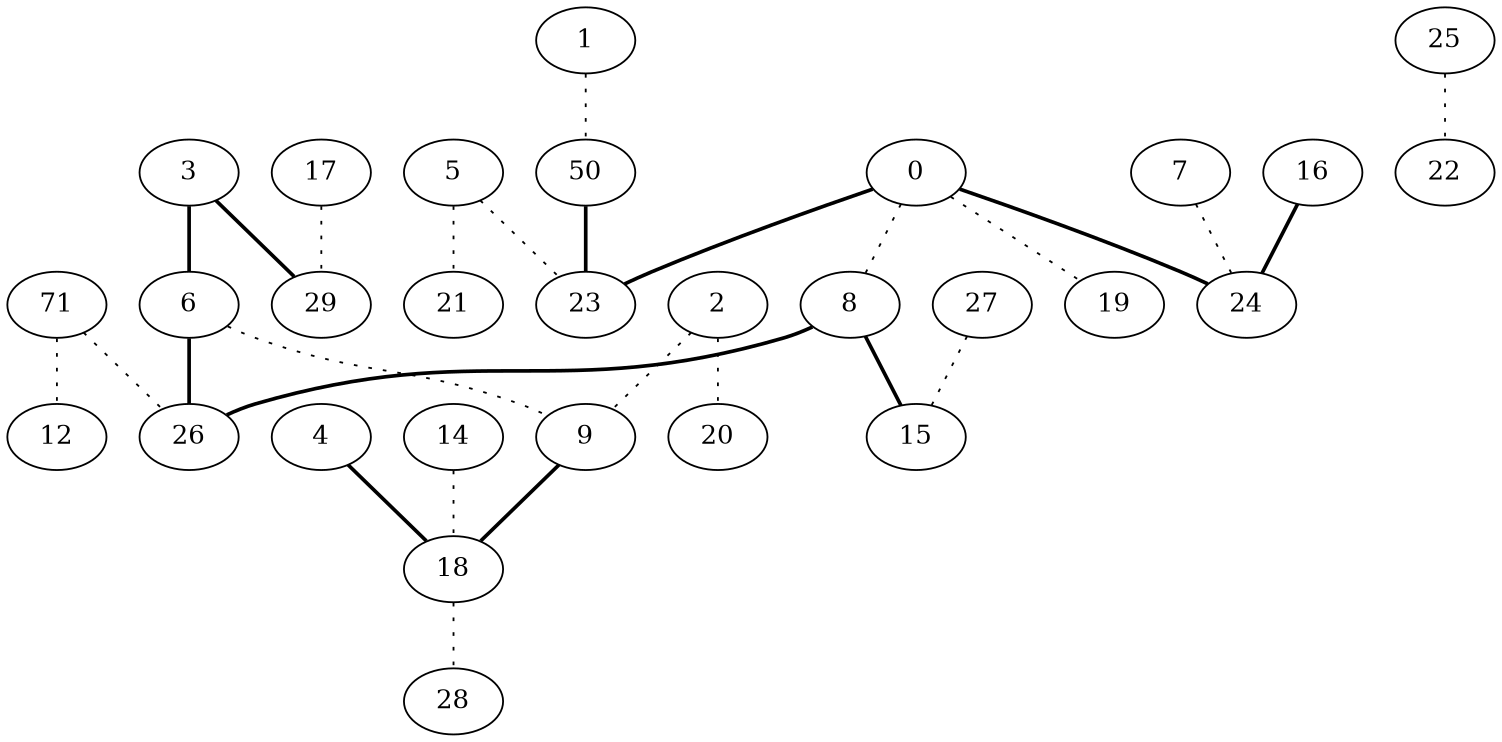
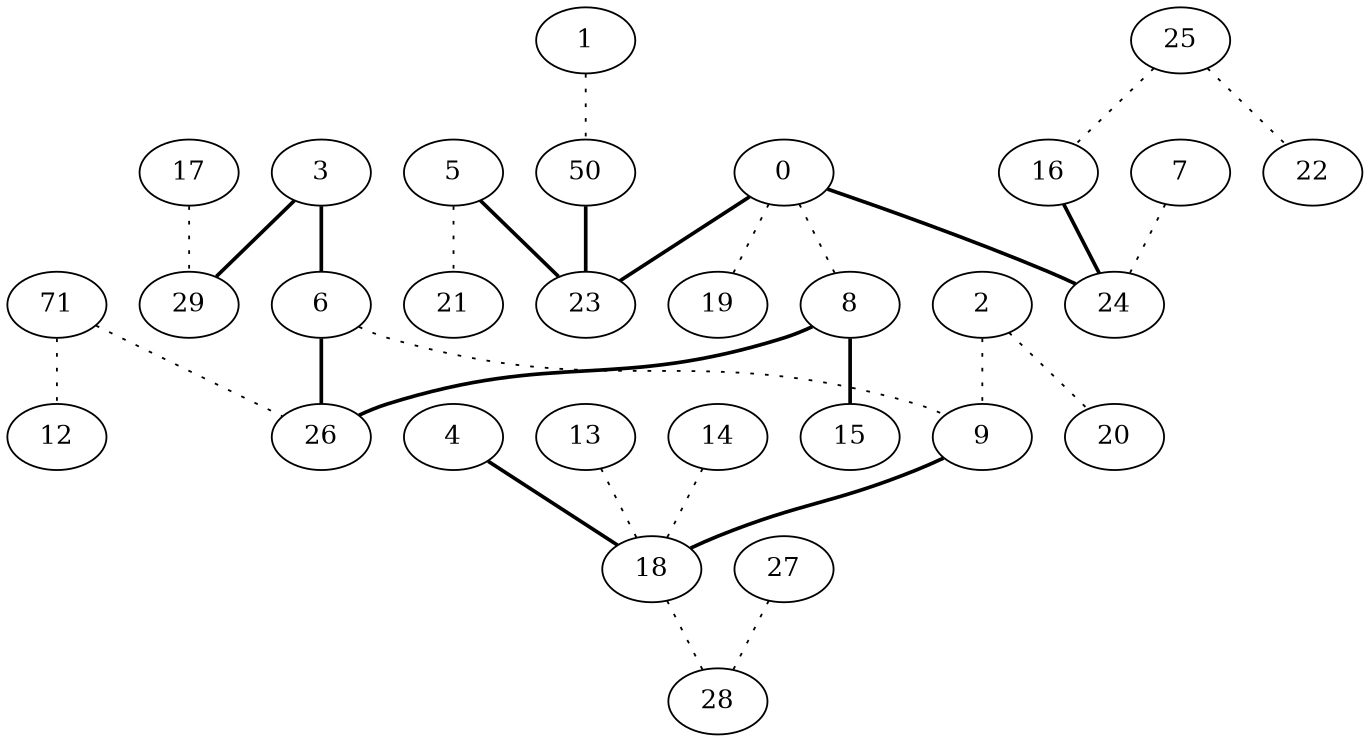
none -> (1115, 106)
(519, 238) -> (519, 238)
(949, 371) -> (751, 635)
none -> (586, 437)
